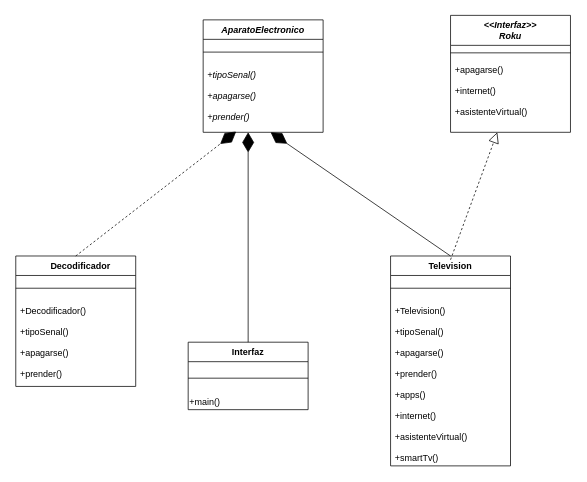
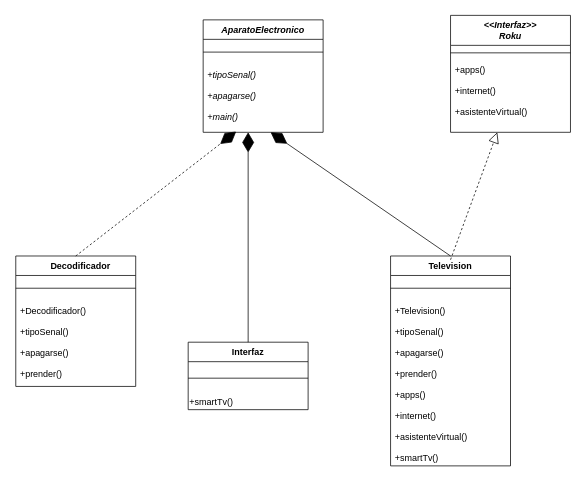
(482, 71) -> (472, 71)
(235, 75) -> (235, 75)
(206, 402) -> (215, 402)
